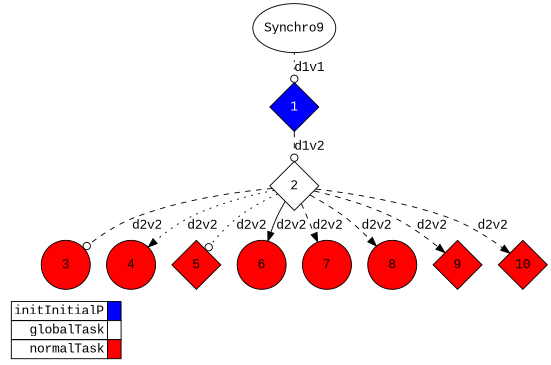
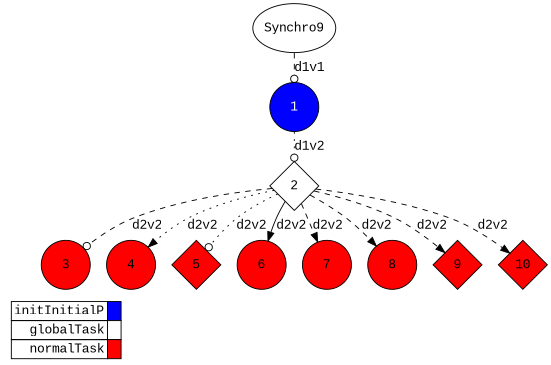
(294, 64) -> (294, 64)
(294, 107) -> (294, 107)
(294, 143) -> (294, 143)
